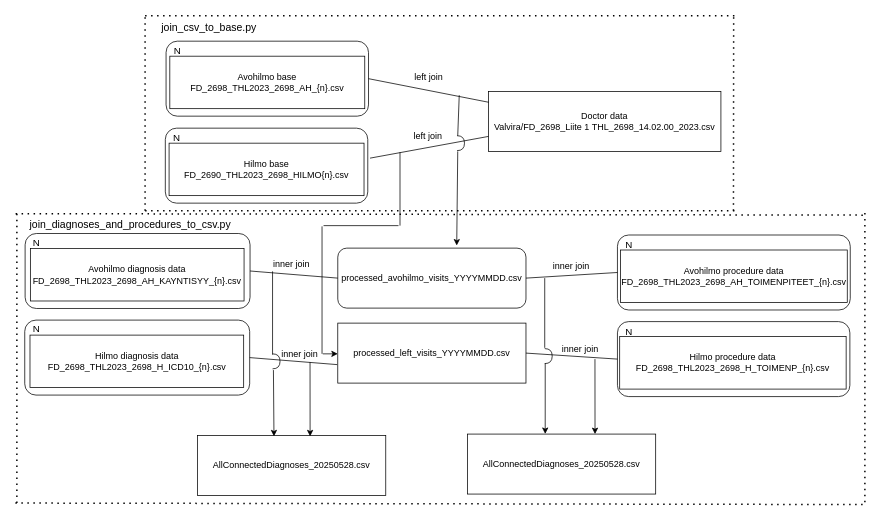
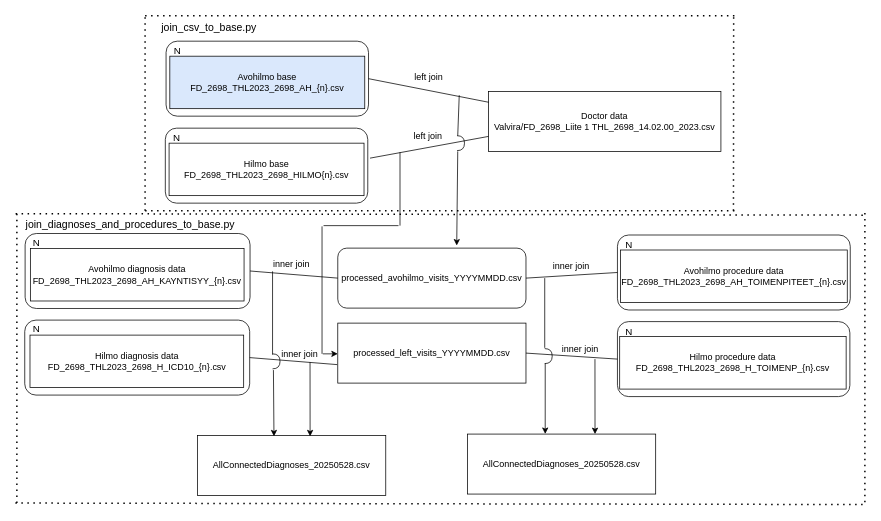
(267, 82) -> (267, 82)
(267, 169) -> (267, 169)
(131, 224) -> (131, 224)
